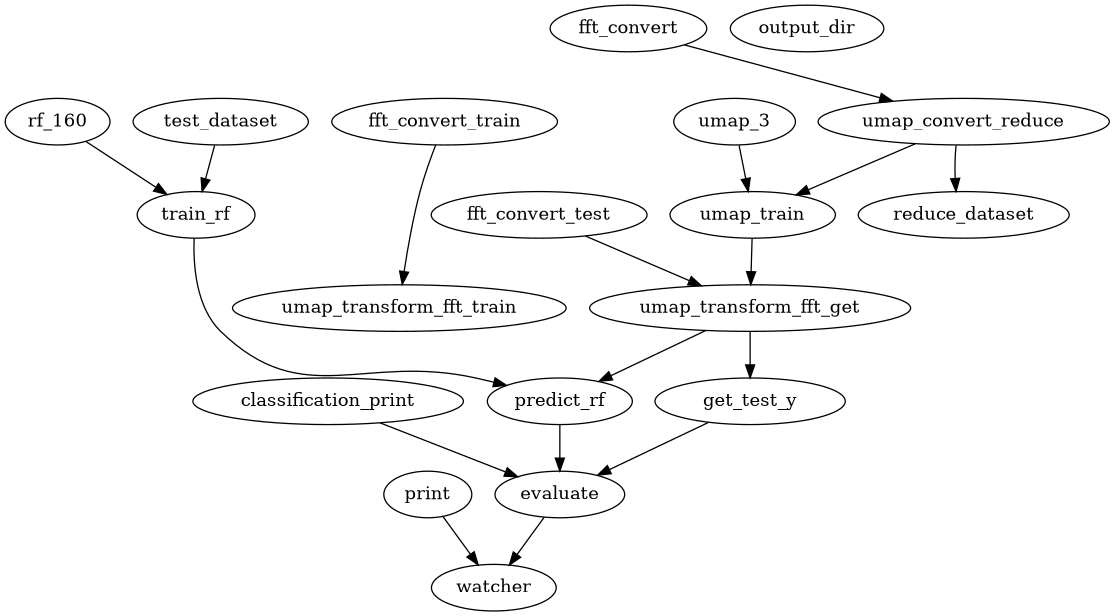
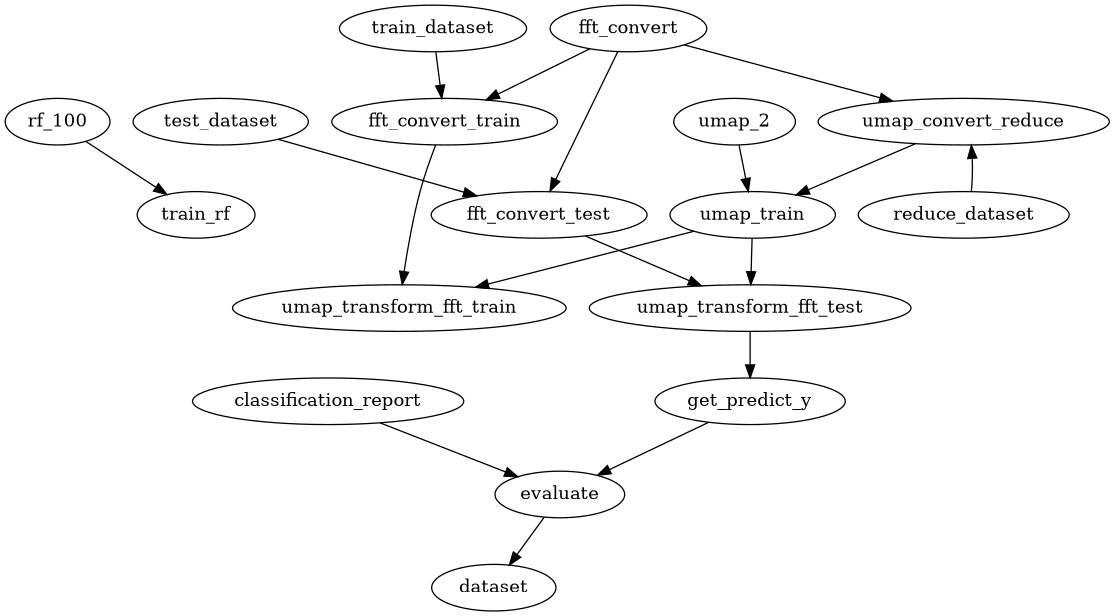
none -> (433, 28)
(807, 28) -> none
none -> (544, 71)
none -> (587, 116)
(58, 122) -> (58, 122)
(735, 122) -> (735, 122)
(210, 162) -> (371, 166)
(955, 162) -> (972, 175)
none -> (591, 258)
(750, 308) -> (750, 308)
(328, 401) -> (328, 401)
(560, 401) -> none
(750, 401) -> (750, 401)
(428, 494) -> none
(494, 588) -> (494, 588)
